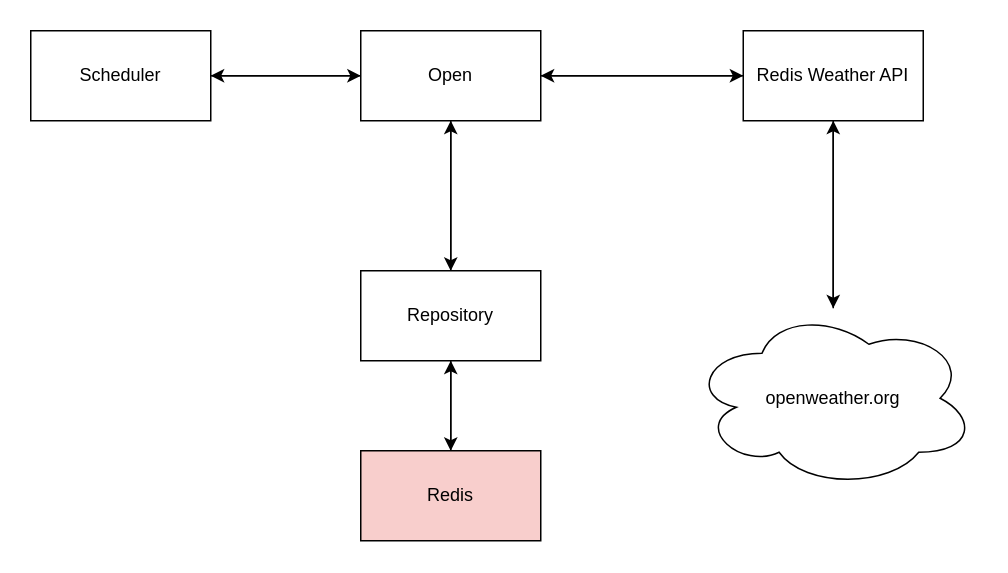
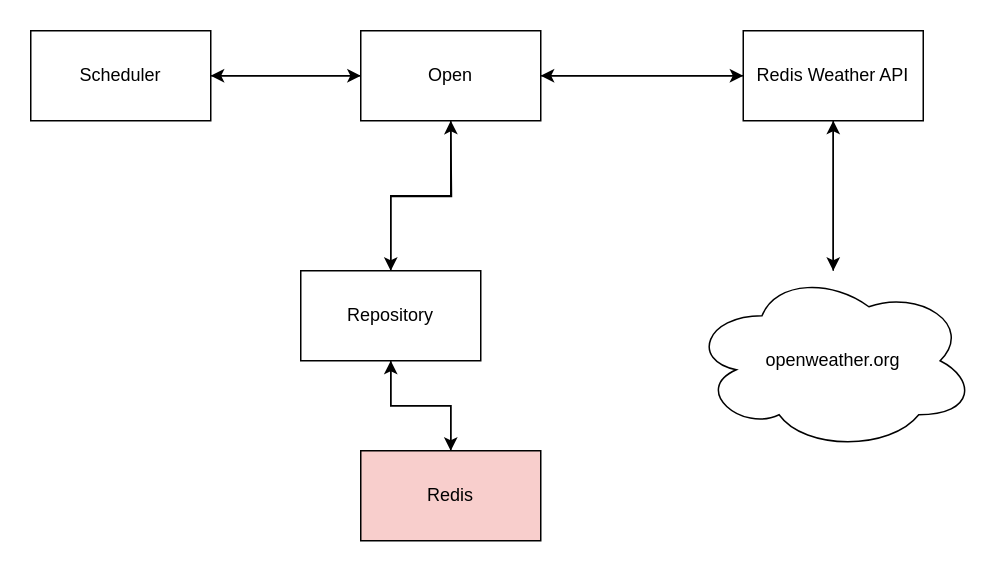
(451, 316) -> (391, 316)
(833, 398) -> (833, 361)
